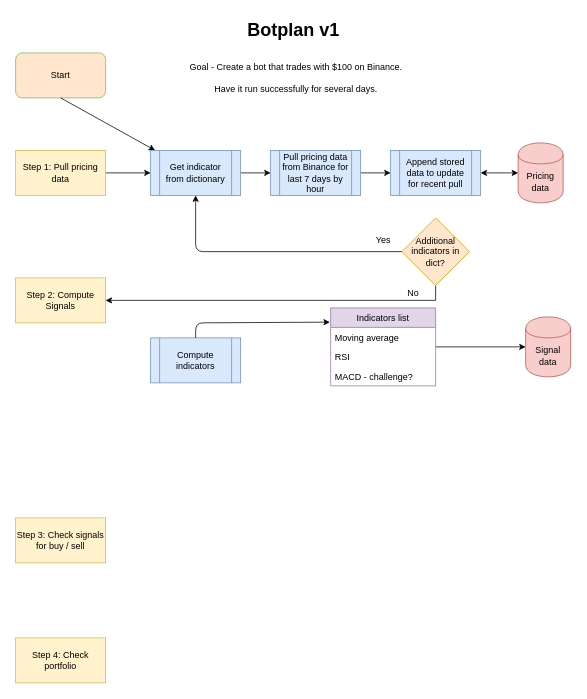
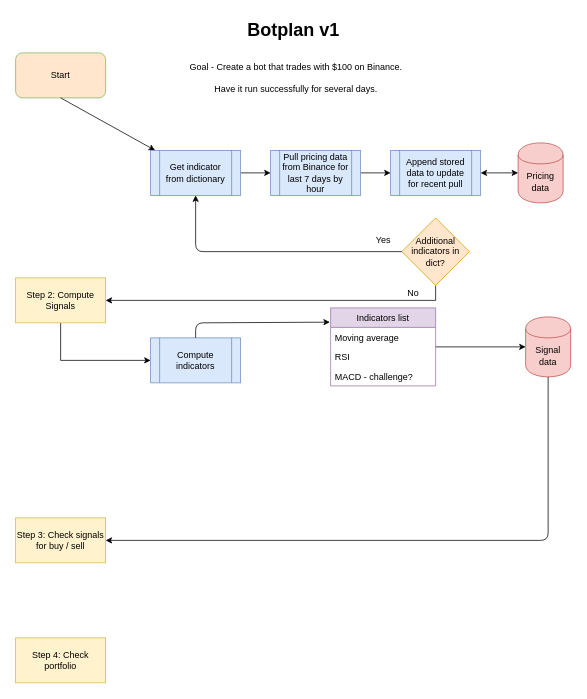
(60, 173) -> none
(144, 173) -> none
none -> (84, 360)
none -> (330, 540)
